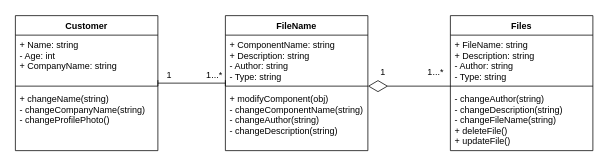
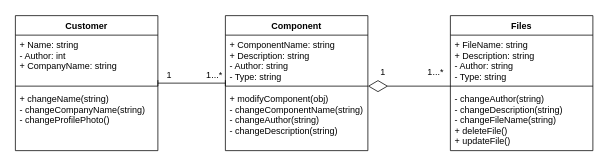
(296, 26) -> (296, 26)
(50, 45) -> (50, 45)
